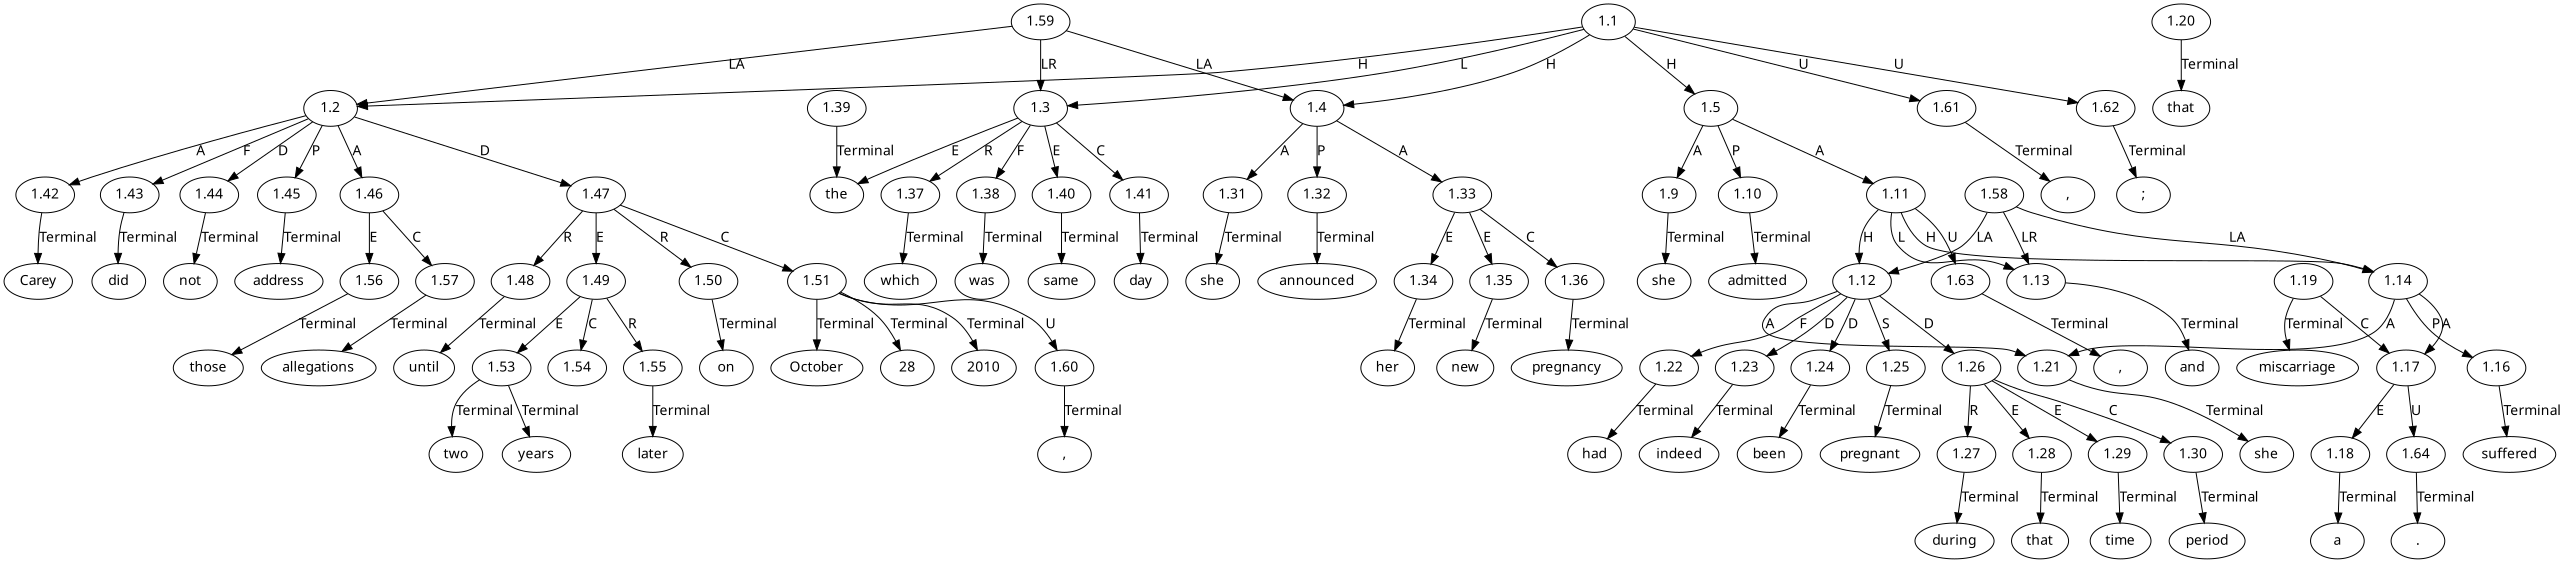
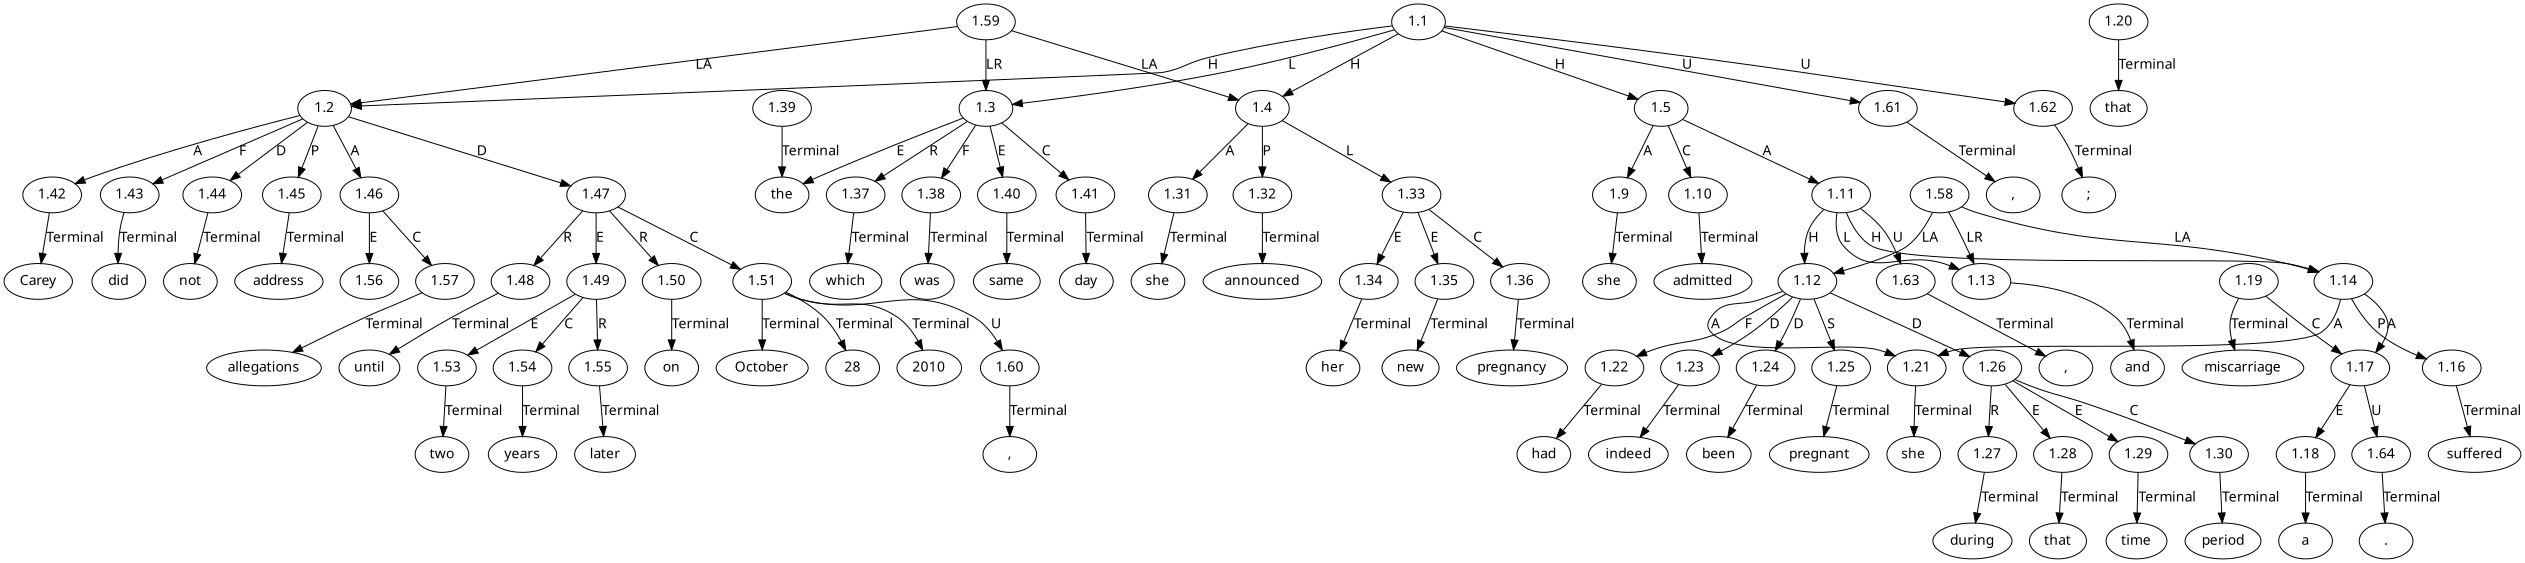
(1404, 152) -> (1350, 152)
(1736, 152) -> (1687, 152)
(208, 368) -> none
(517, 407) -> (523, 406)
